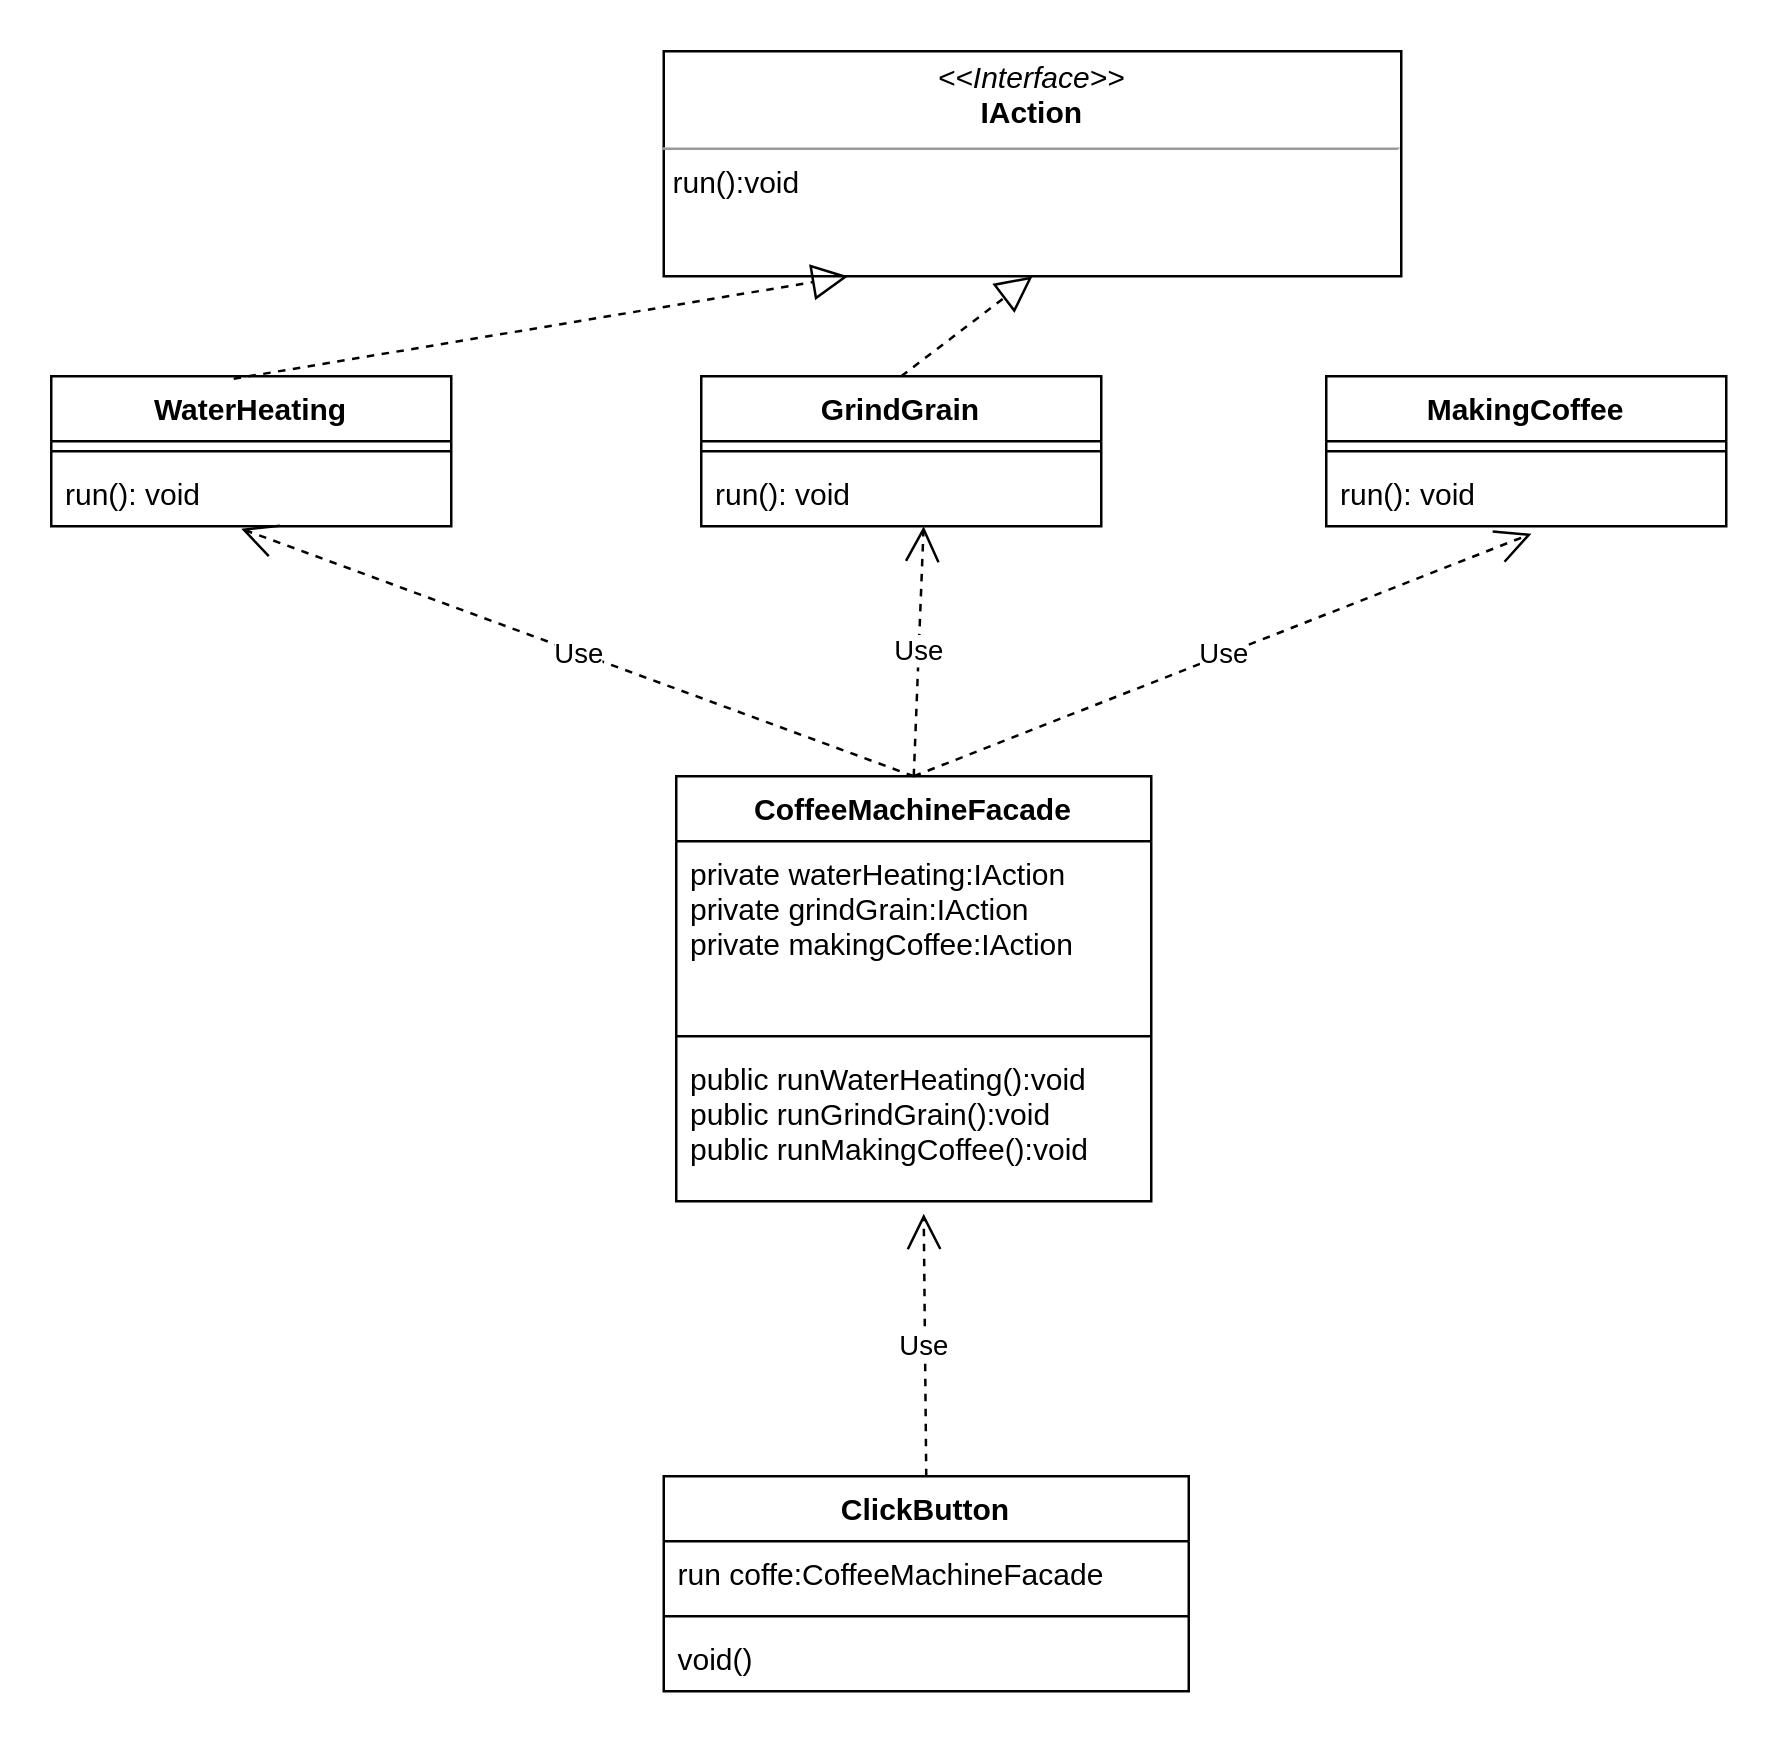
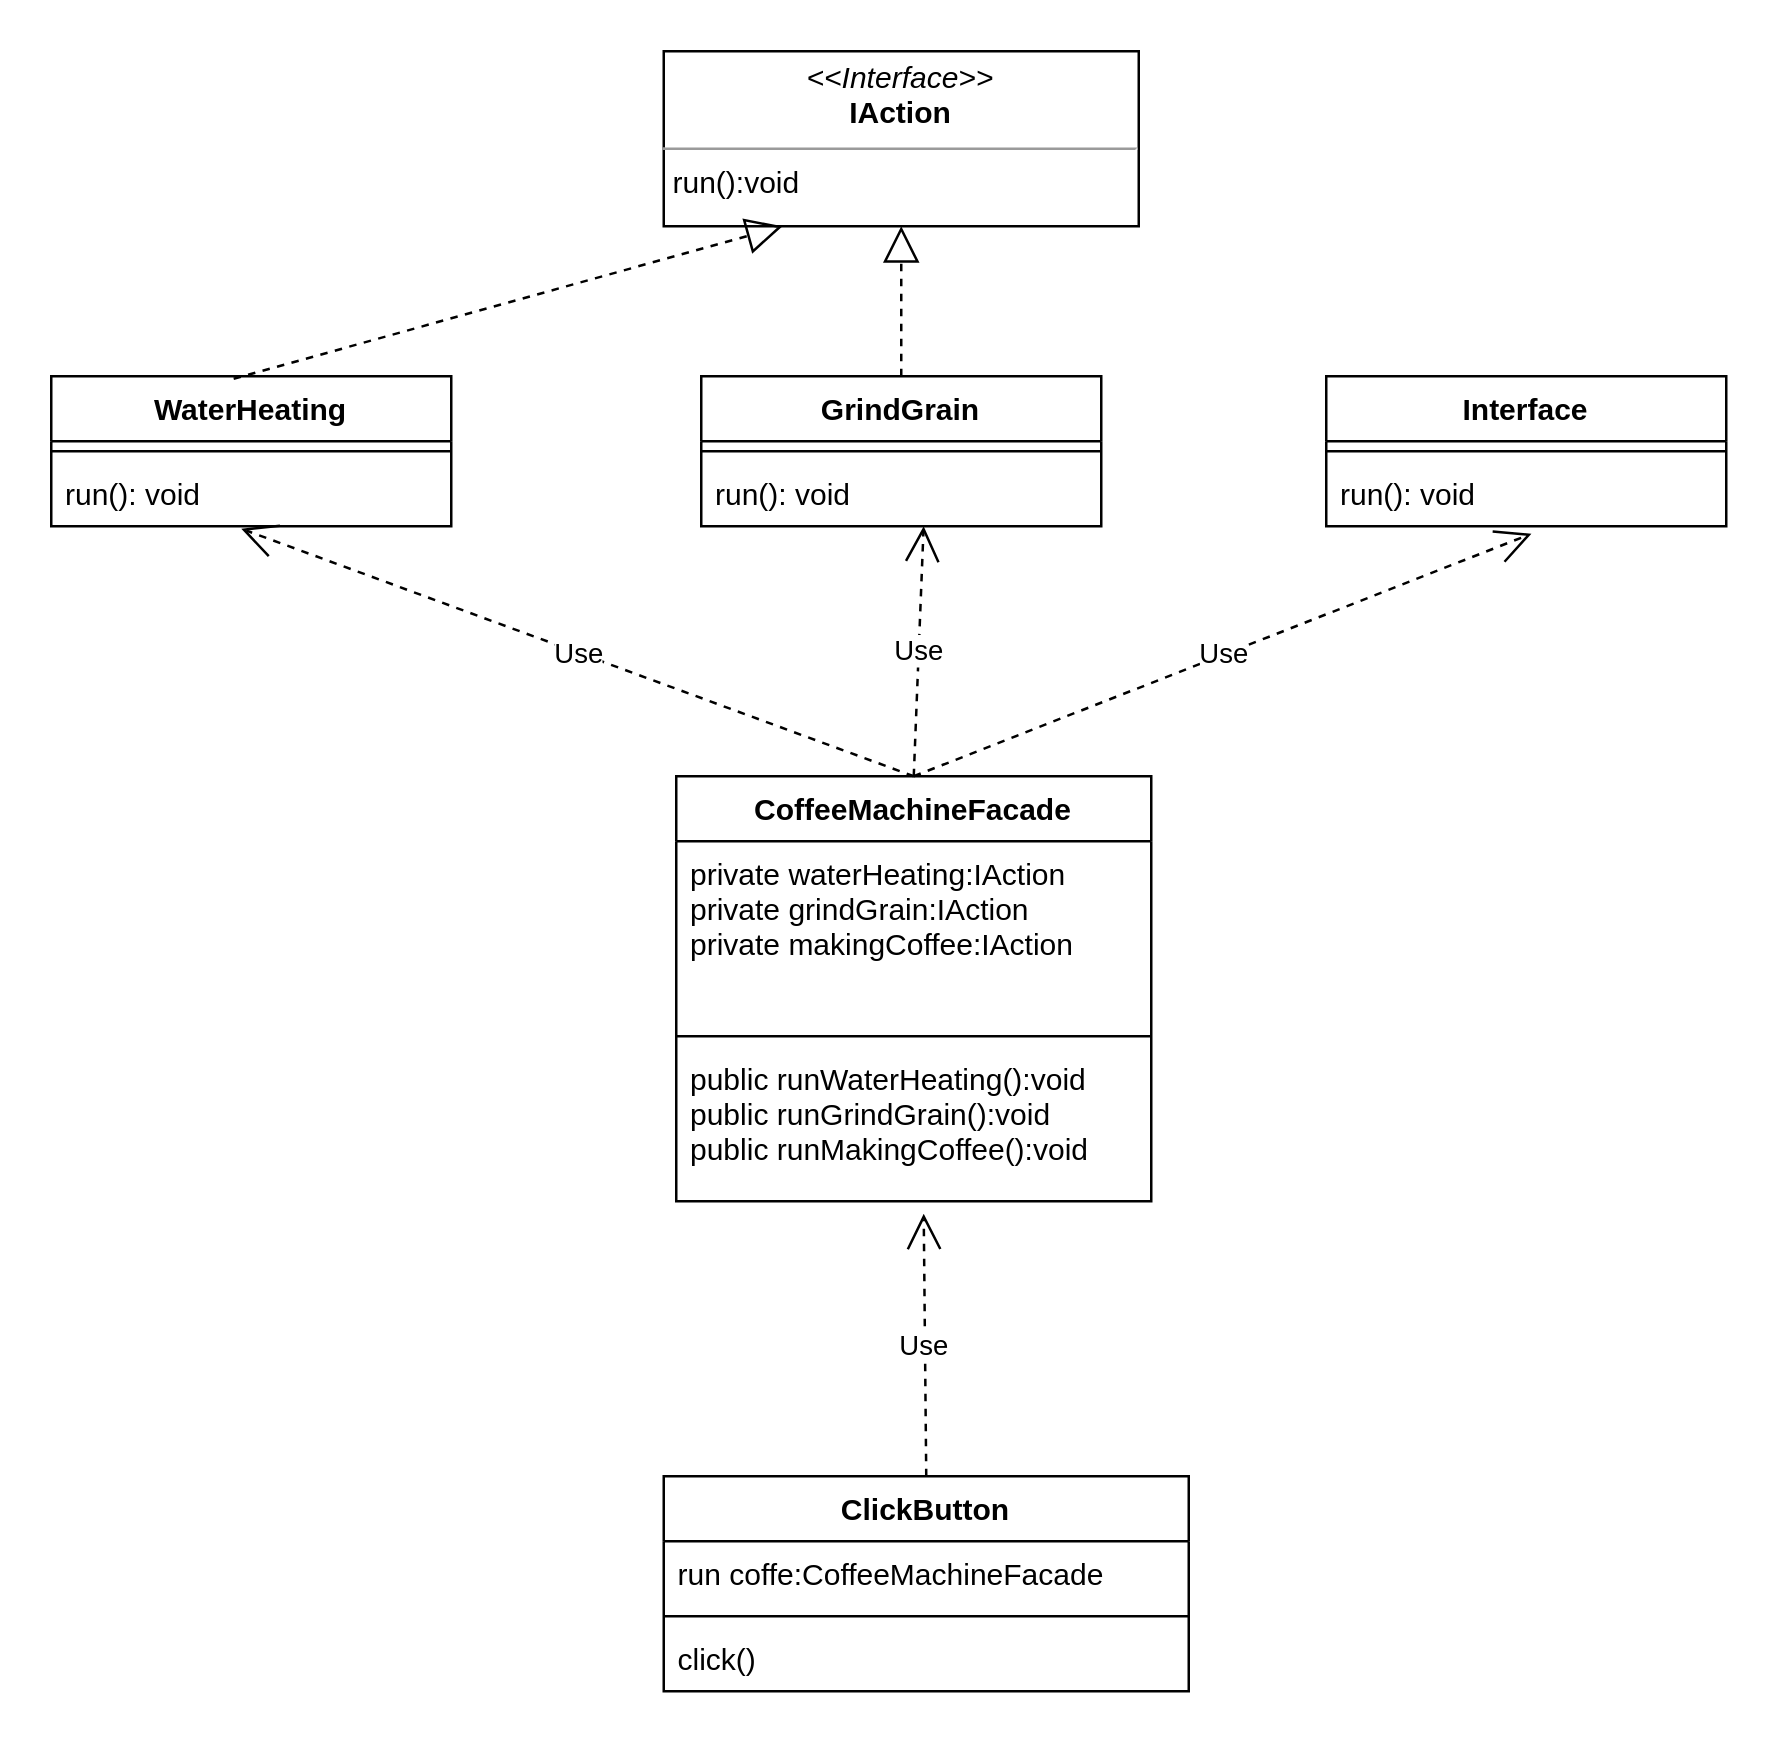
(1033, 164) -> (901, 139)
(1525, 410) -> (1525, 410)
(724, 1660) -> (729, 1660)
